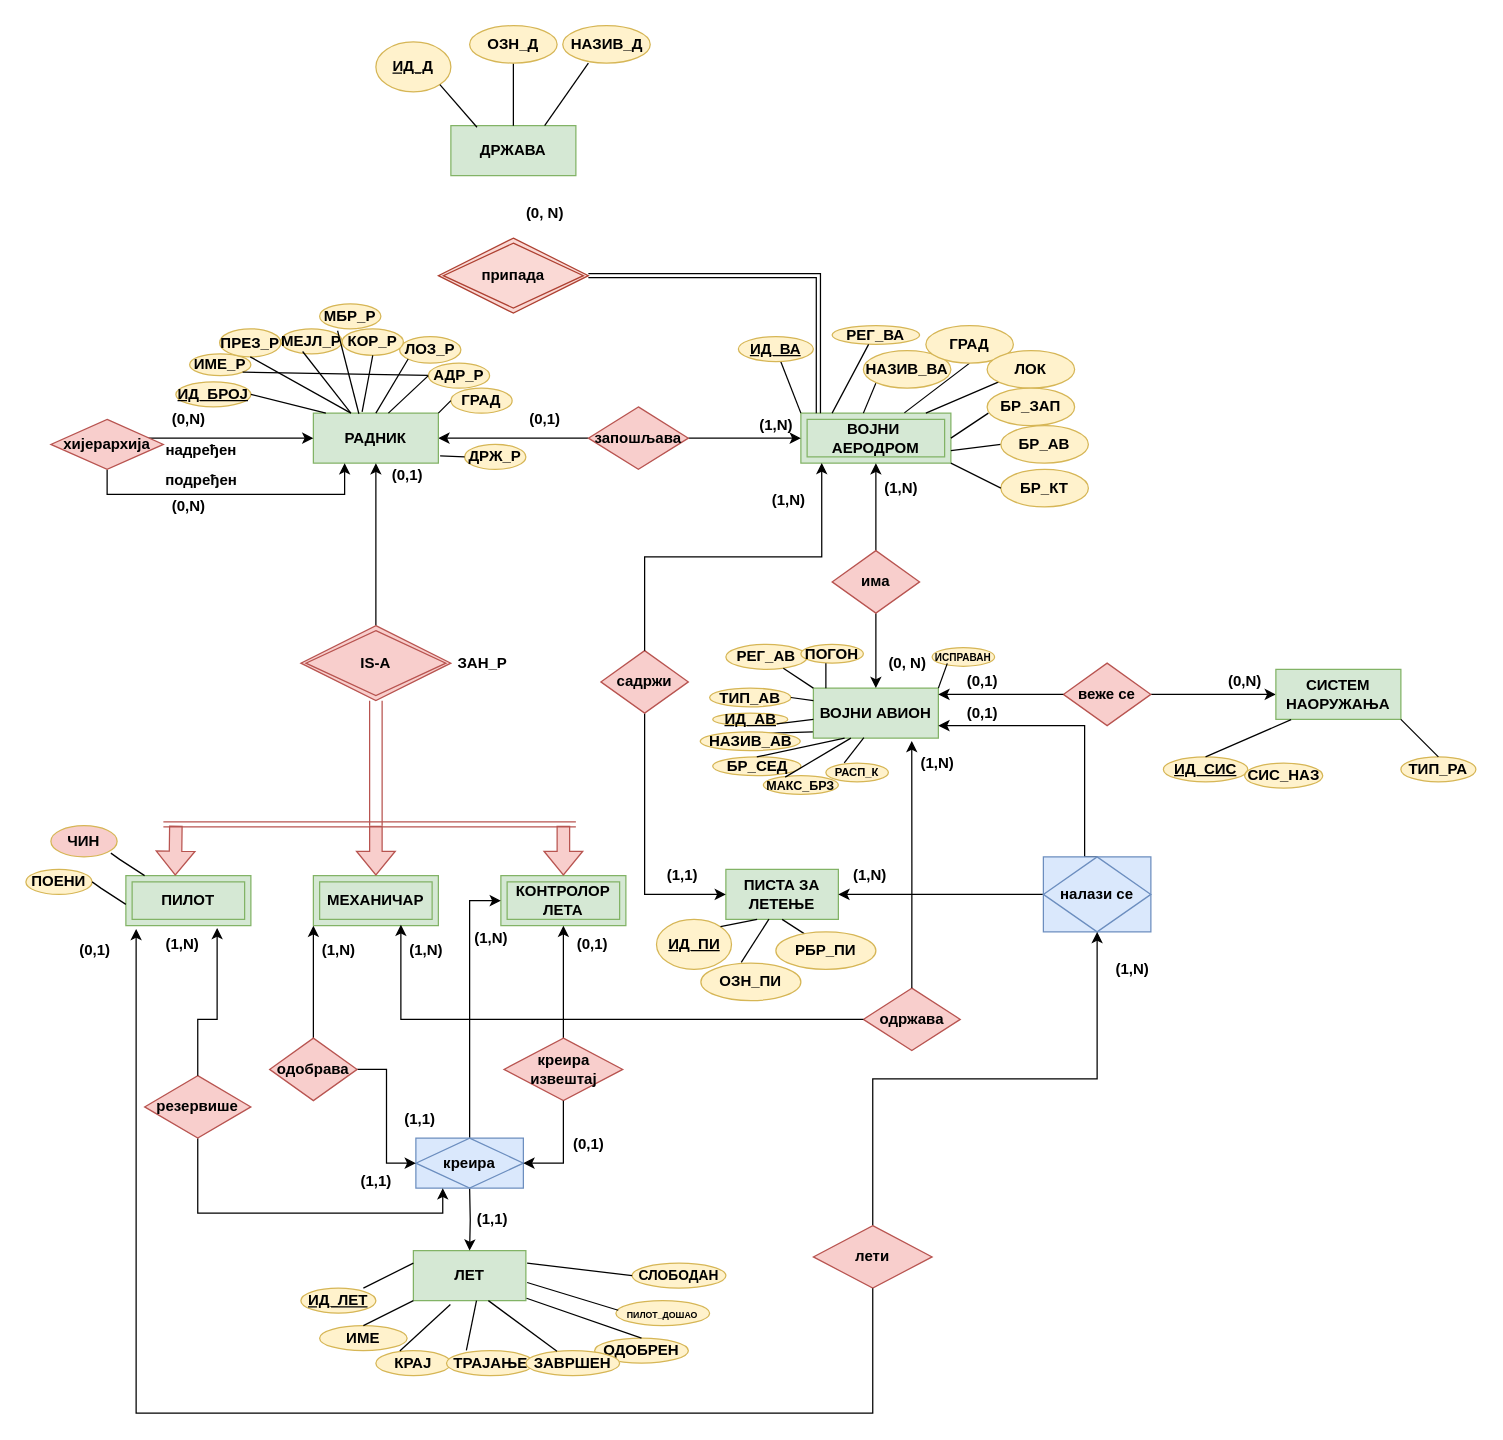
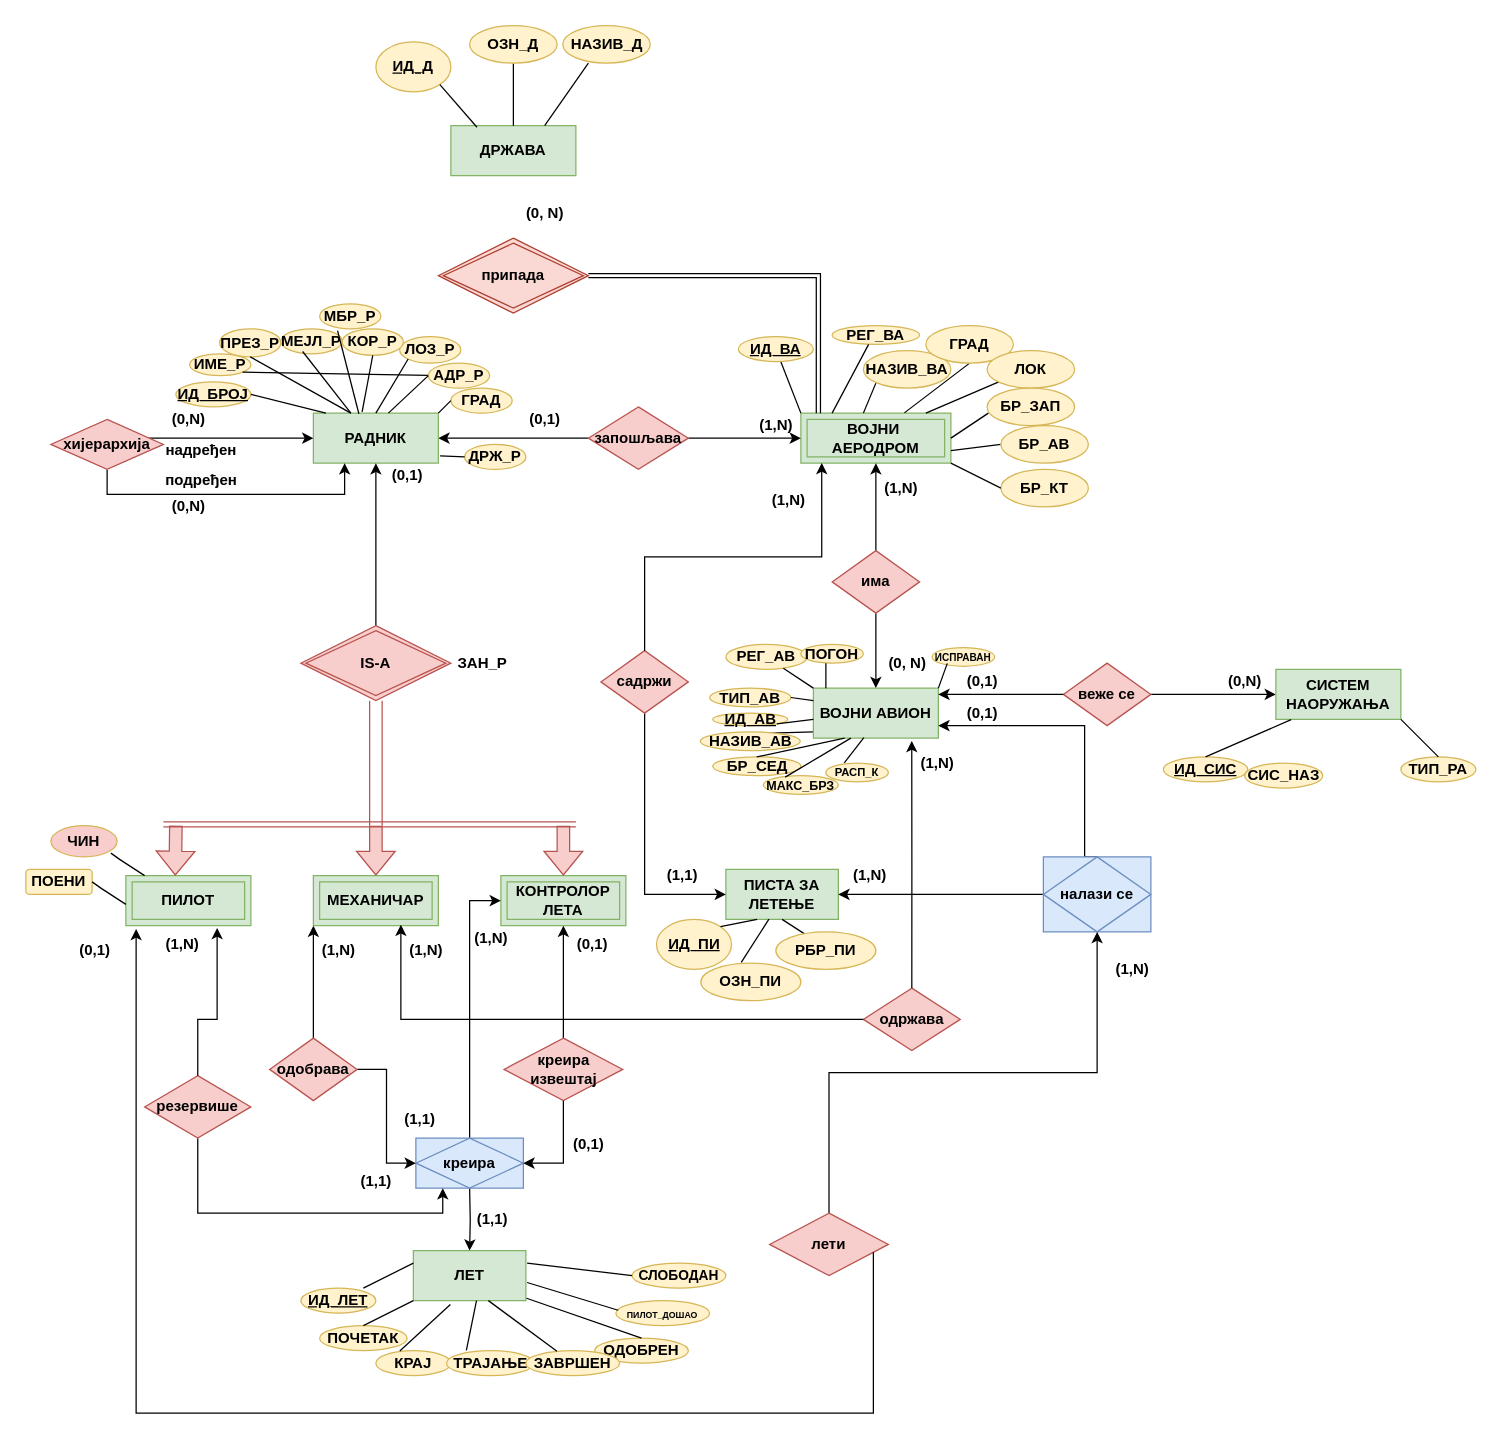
(59, 882) -> (59, 882)
(873, 1257) -> (829, 1244)
(363, 1338) -> (363, 1338)
